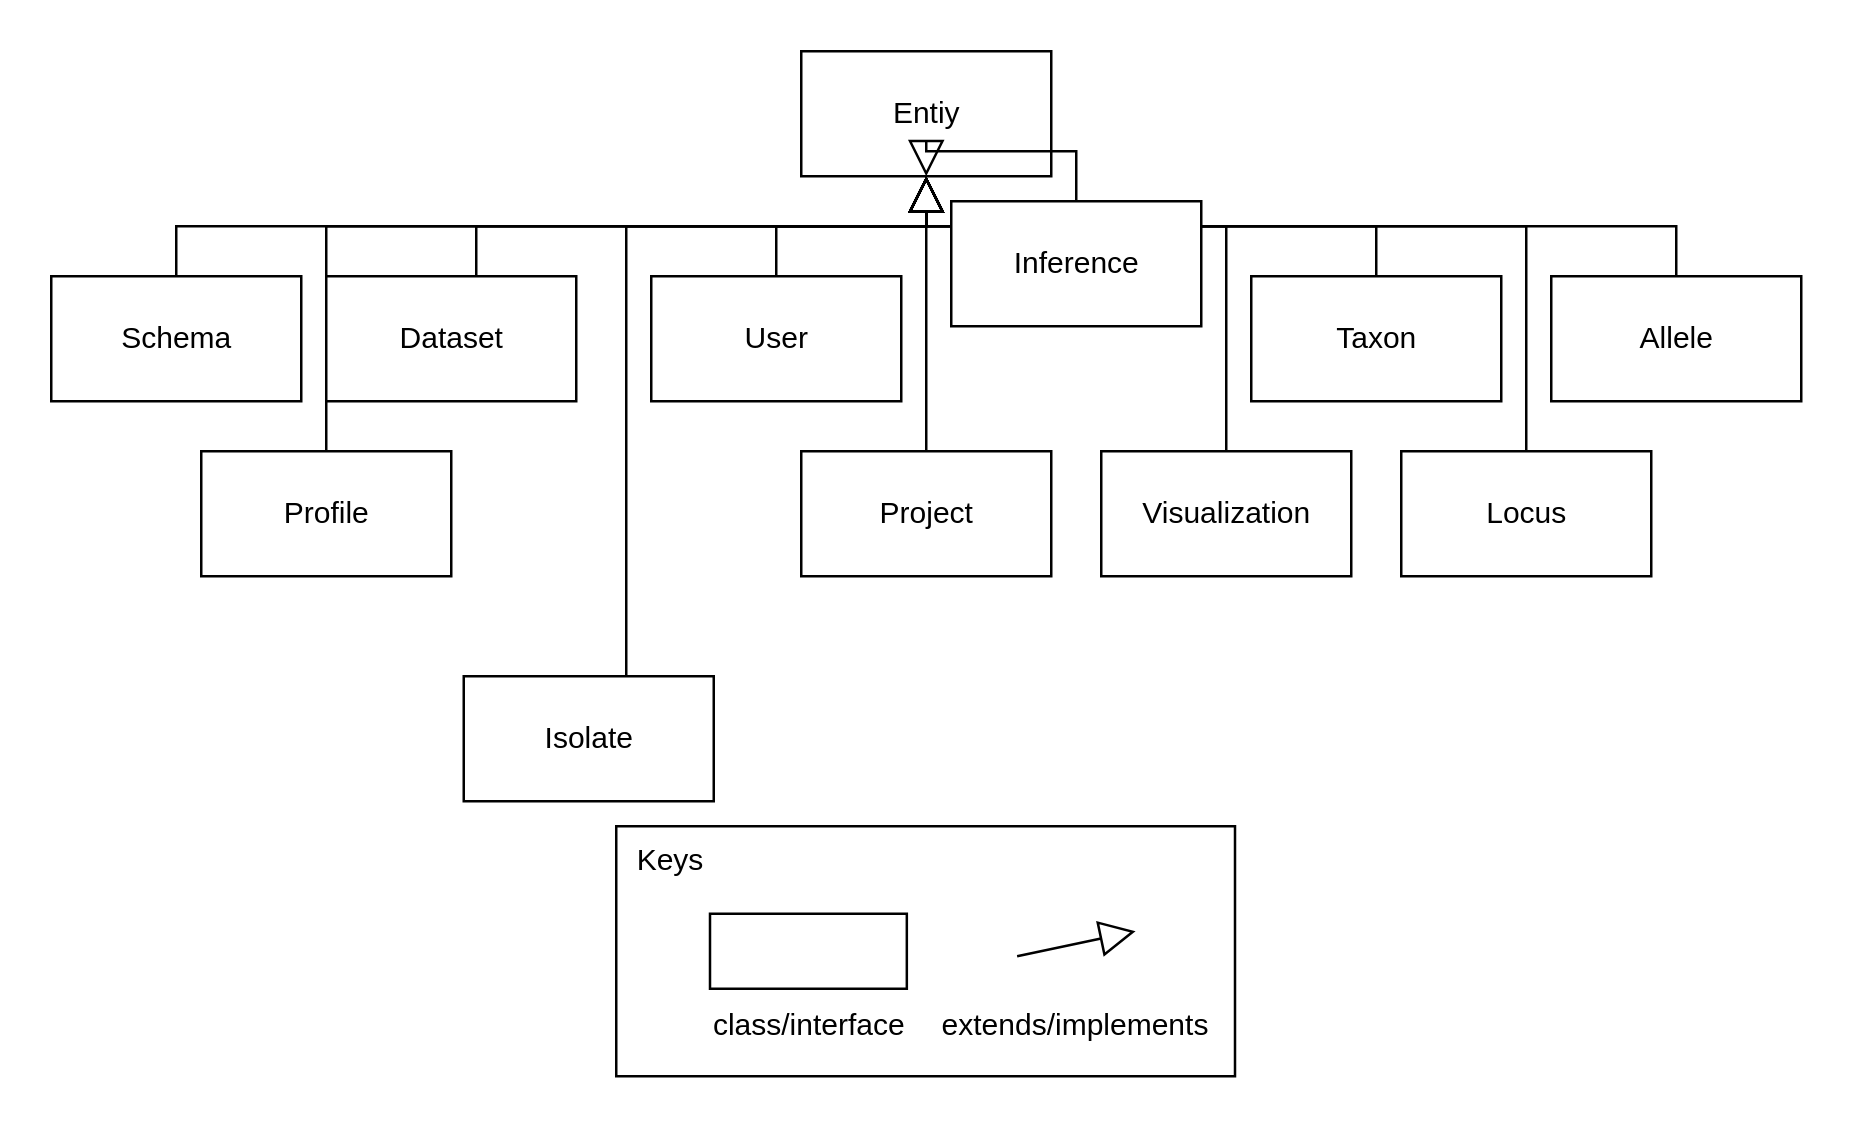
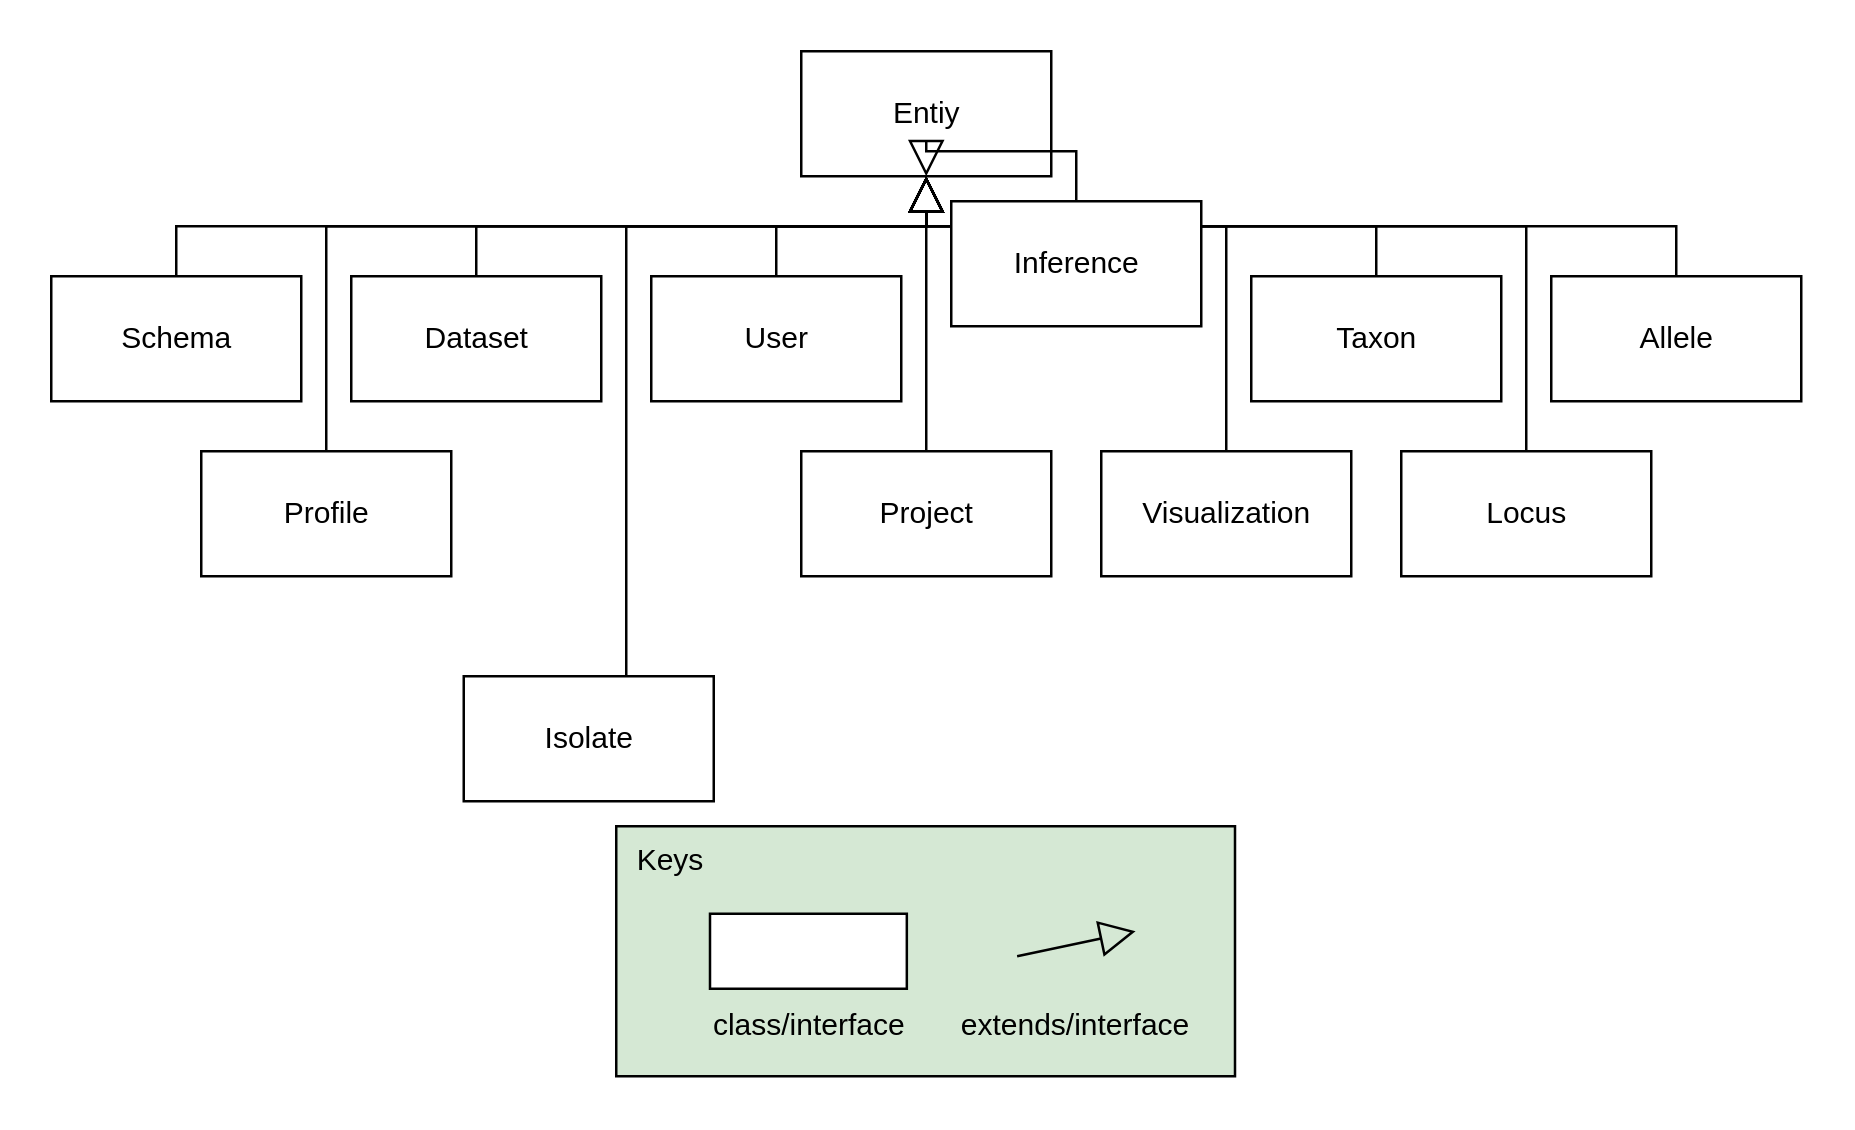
(451, 339) -> (476, 339)
(926, 951) -> (926, 951)
(1076, 1026) -> (1076, 1026)
